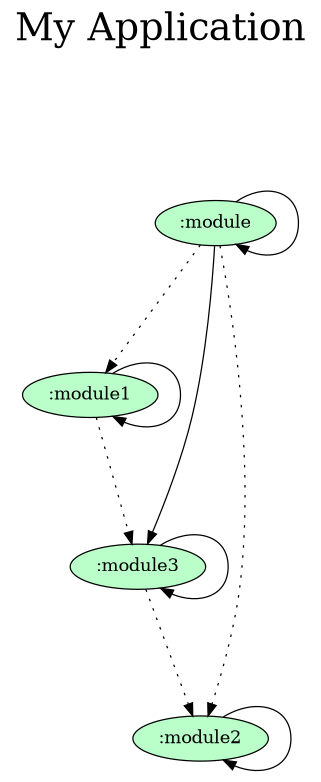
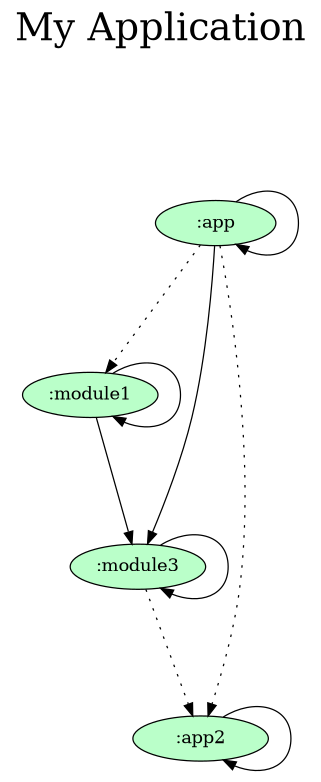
(216, 223) -> (216, 223)
(112, 475) -> (112, 475)
(201, 739) -> (201, 739)
